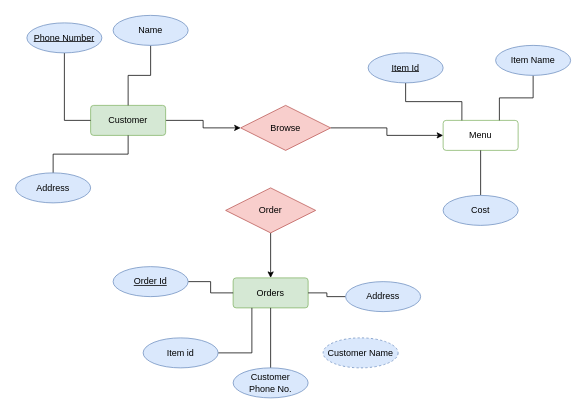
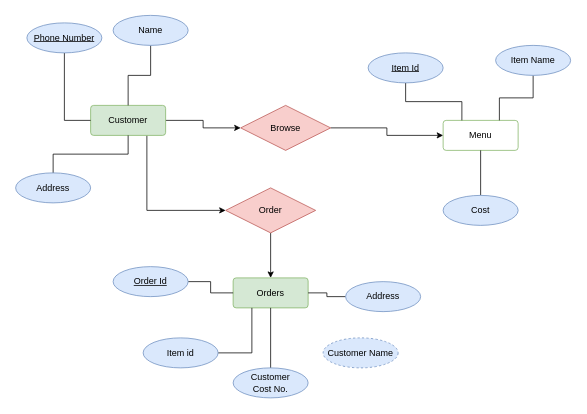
none -> (182, 210)
(270, 383) -> (270, 383)
